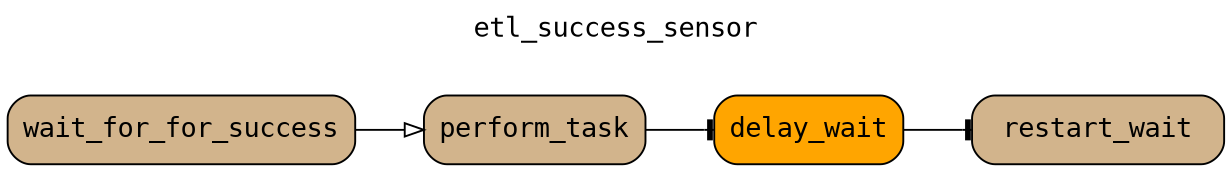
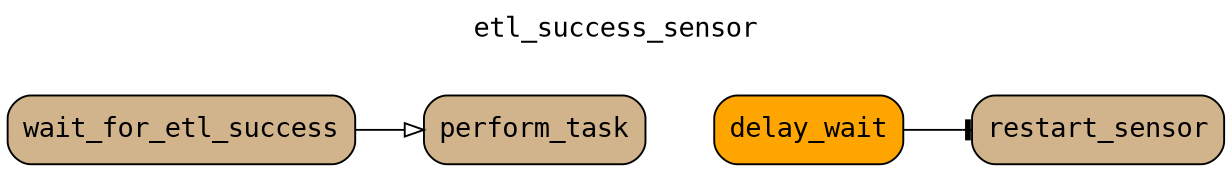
(181, 130) -> (181, 130)
(675, 130) -> none
(1098, 130) -> (1098, 130)
